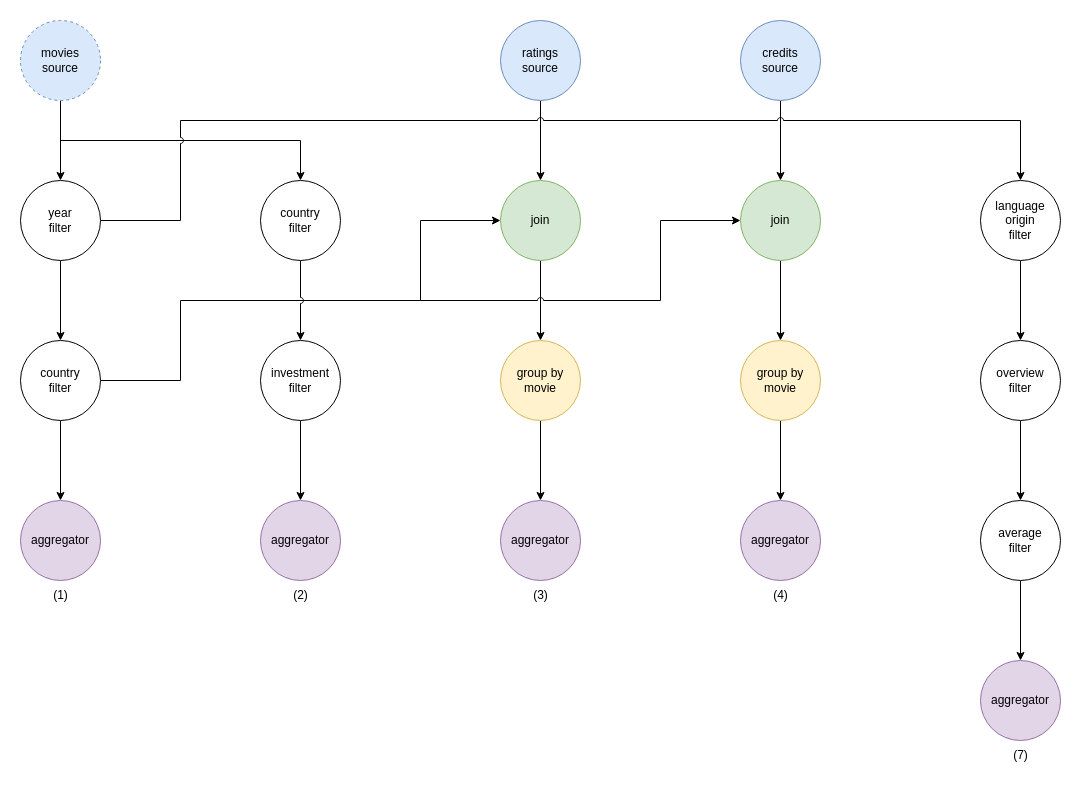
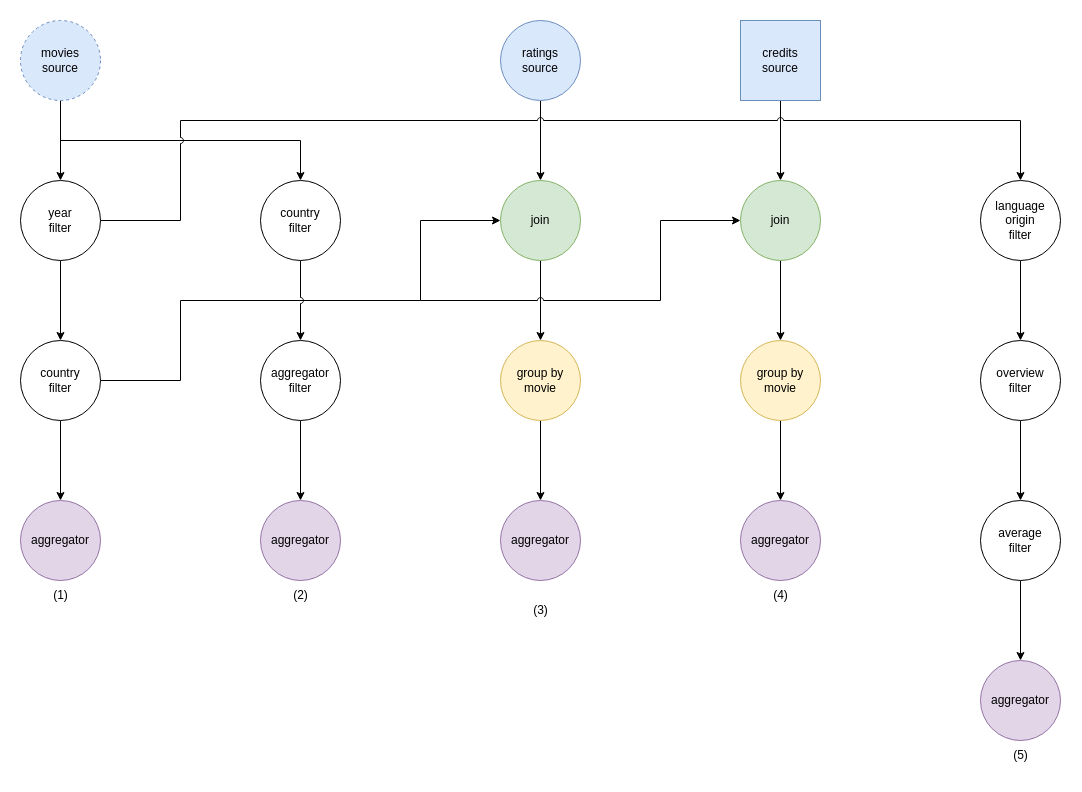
(781, 61) -> (781, 61)
(301, 381) -> (301, 381)
(541, 596) -> (541, 611)
(1021, 756) -> (1021, 756)
